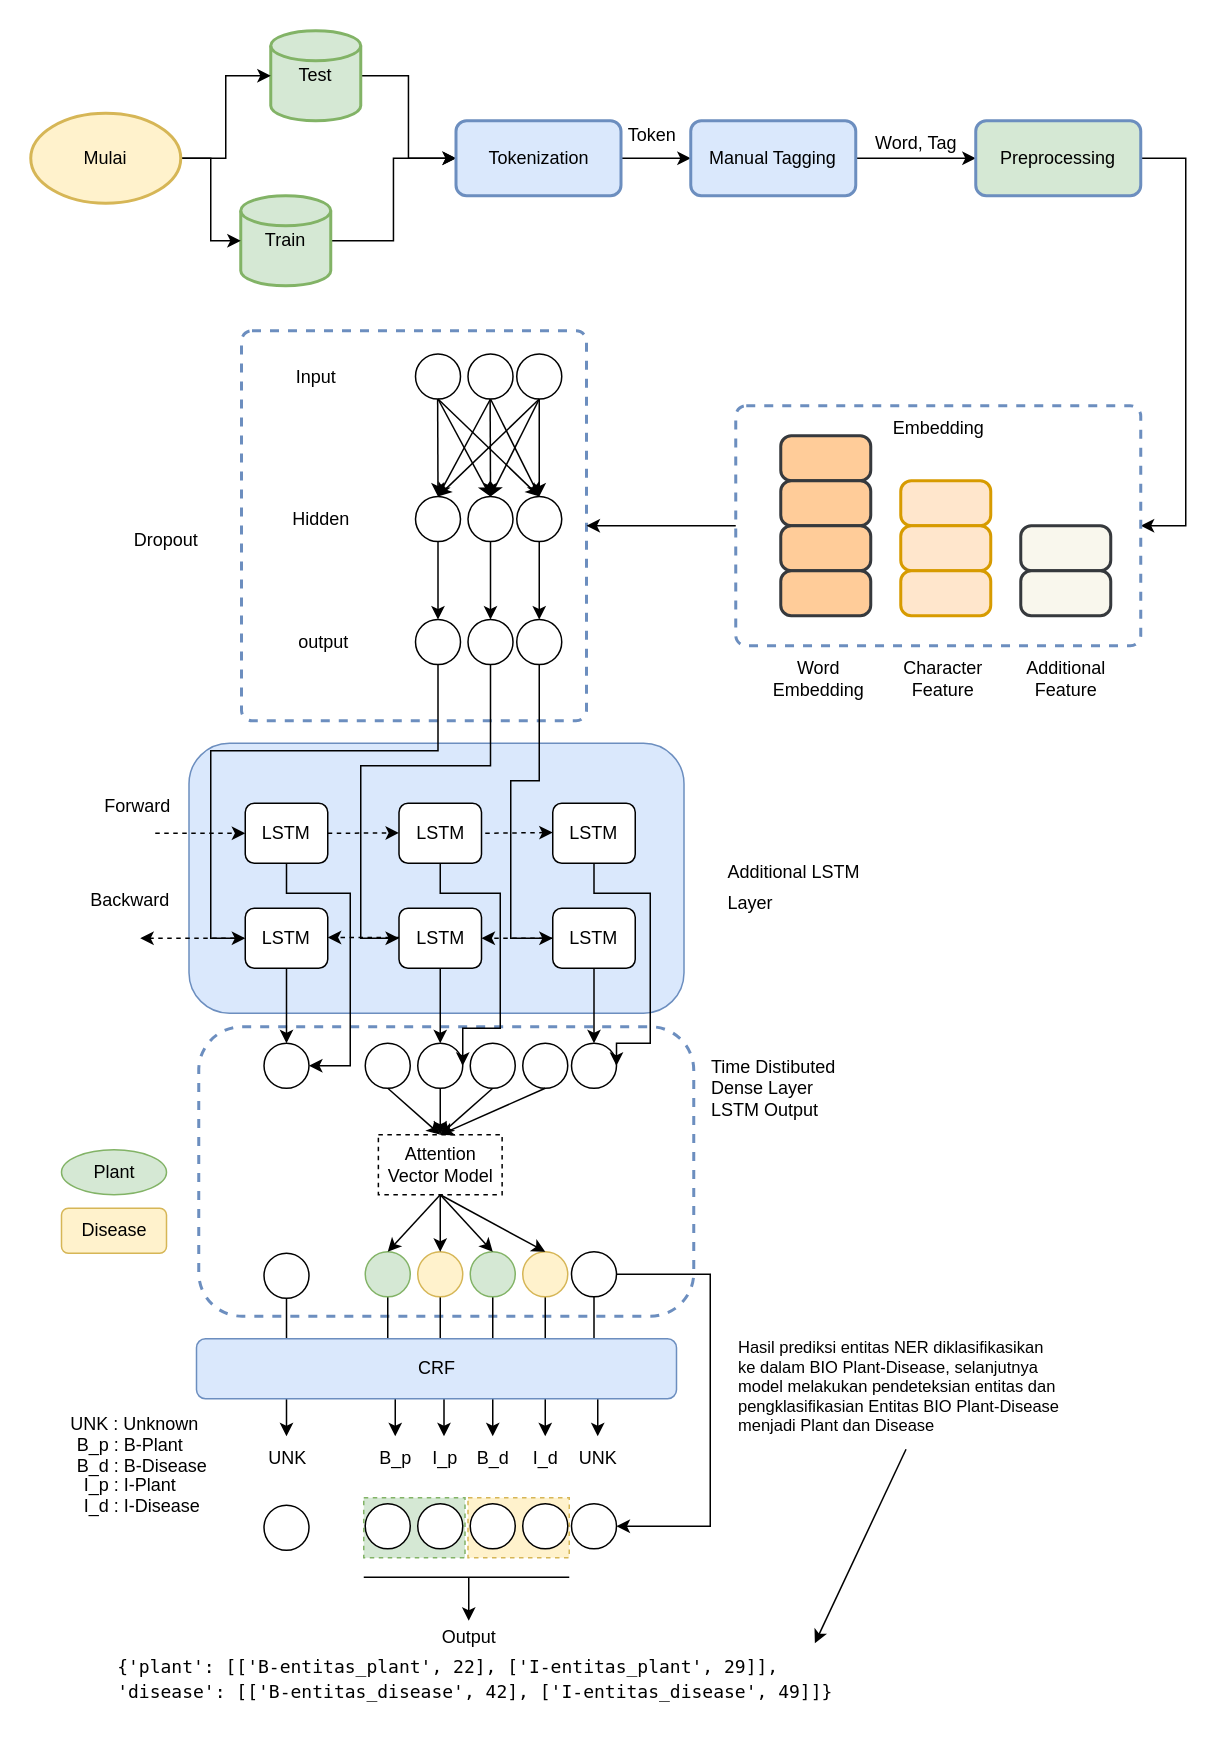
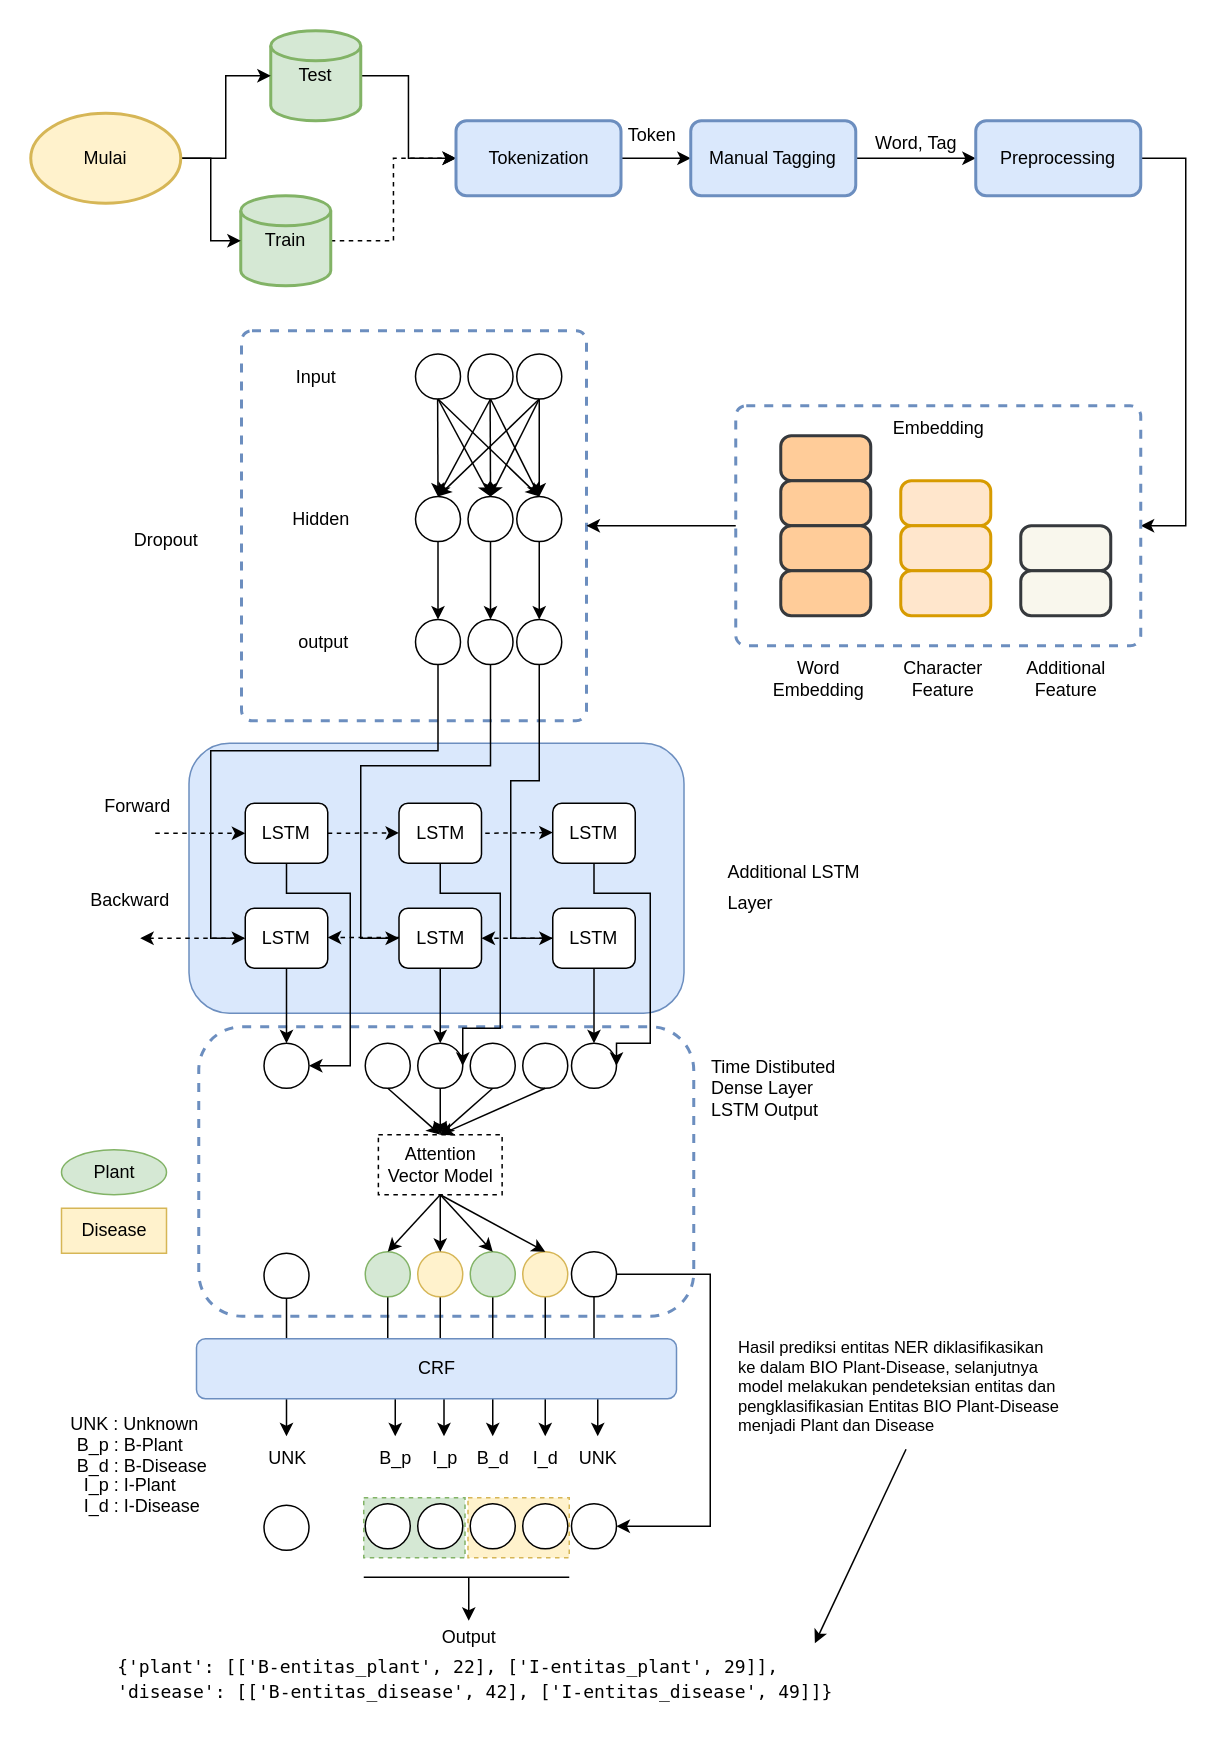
(1058, 158) -> (1058, 158)
(393, 224) -> (393, 224)
(114, 1231) -> (114, 1231)
